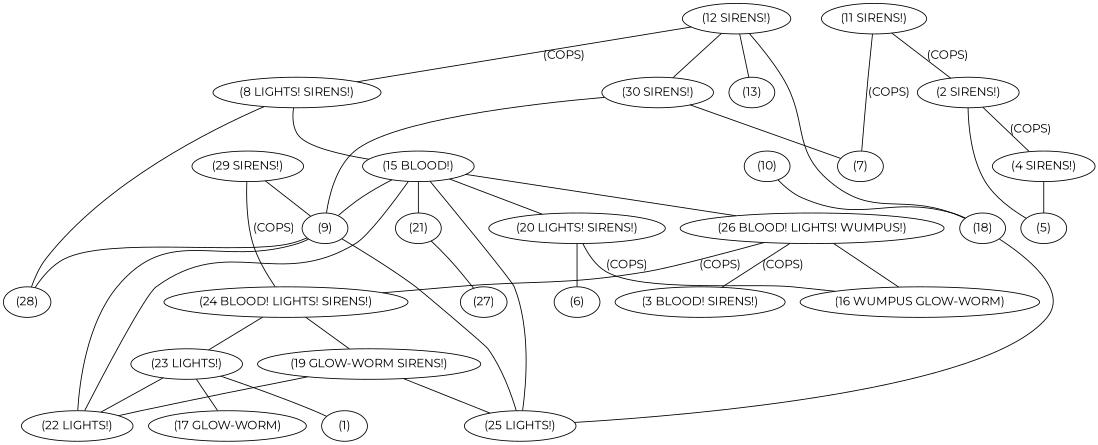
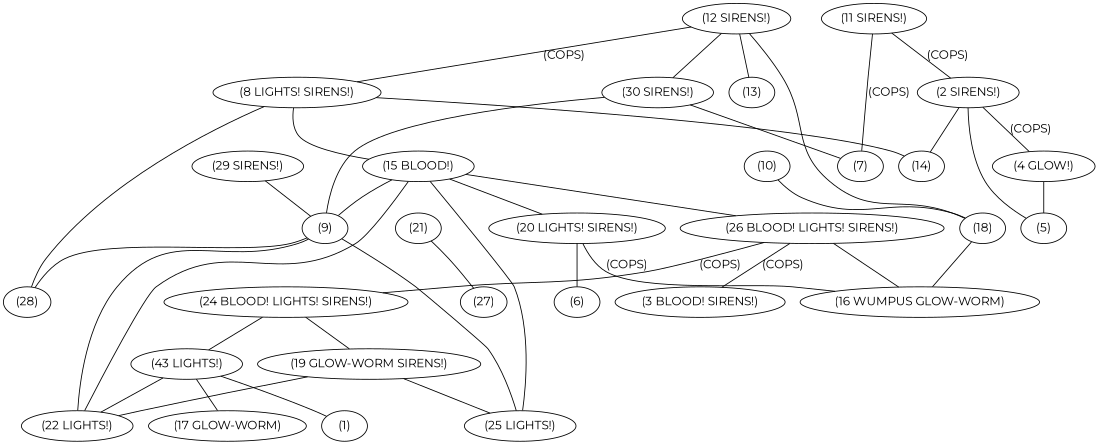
none -> (922, 166)
(1044, 166) -> (1044, 166)
(418, 197) -> none
(812, 228) -> (812, 228)
(251, 237) -> none
(187, 364) -> (187, 364)
(869, 388) -> (952, 264)
